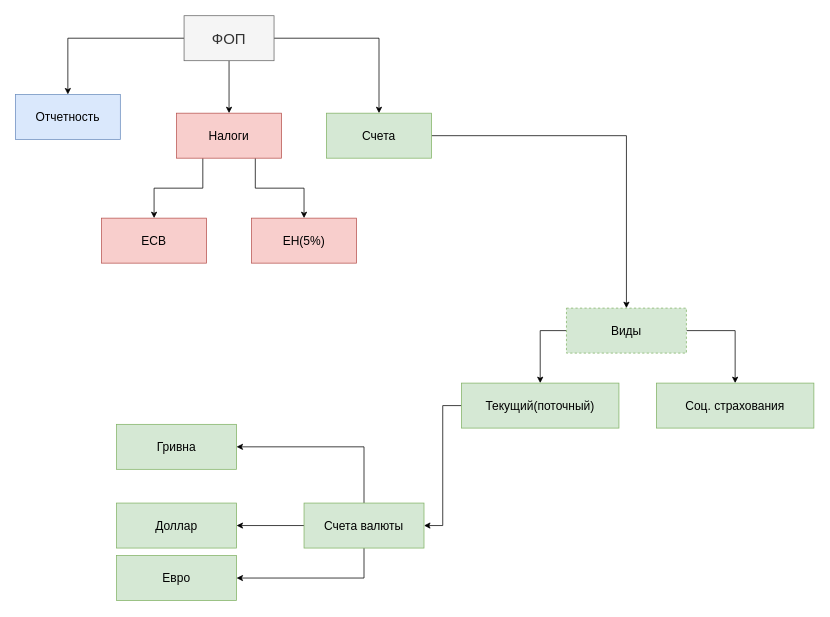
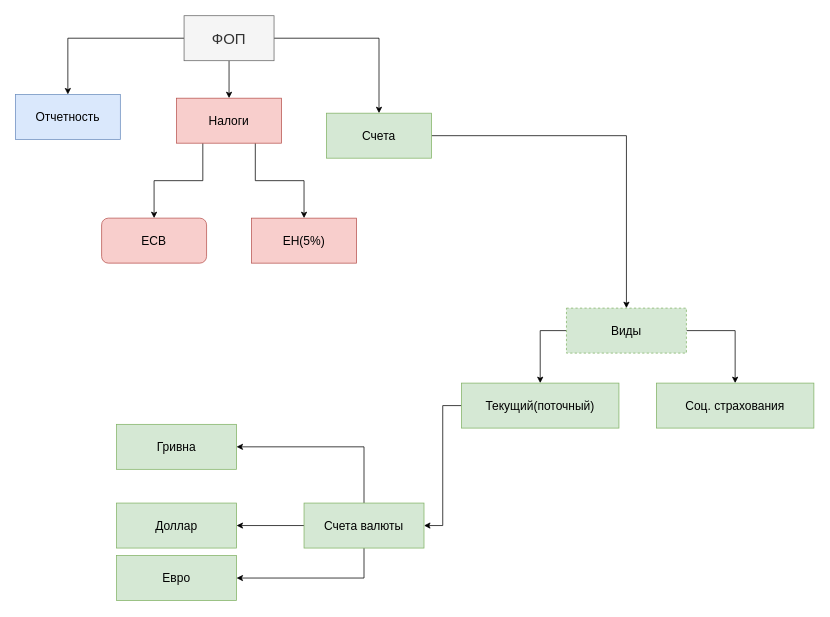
(229, 135) -> (229, 120)
(154, 240) -> (154, 240)
